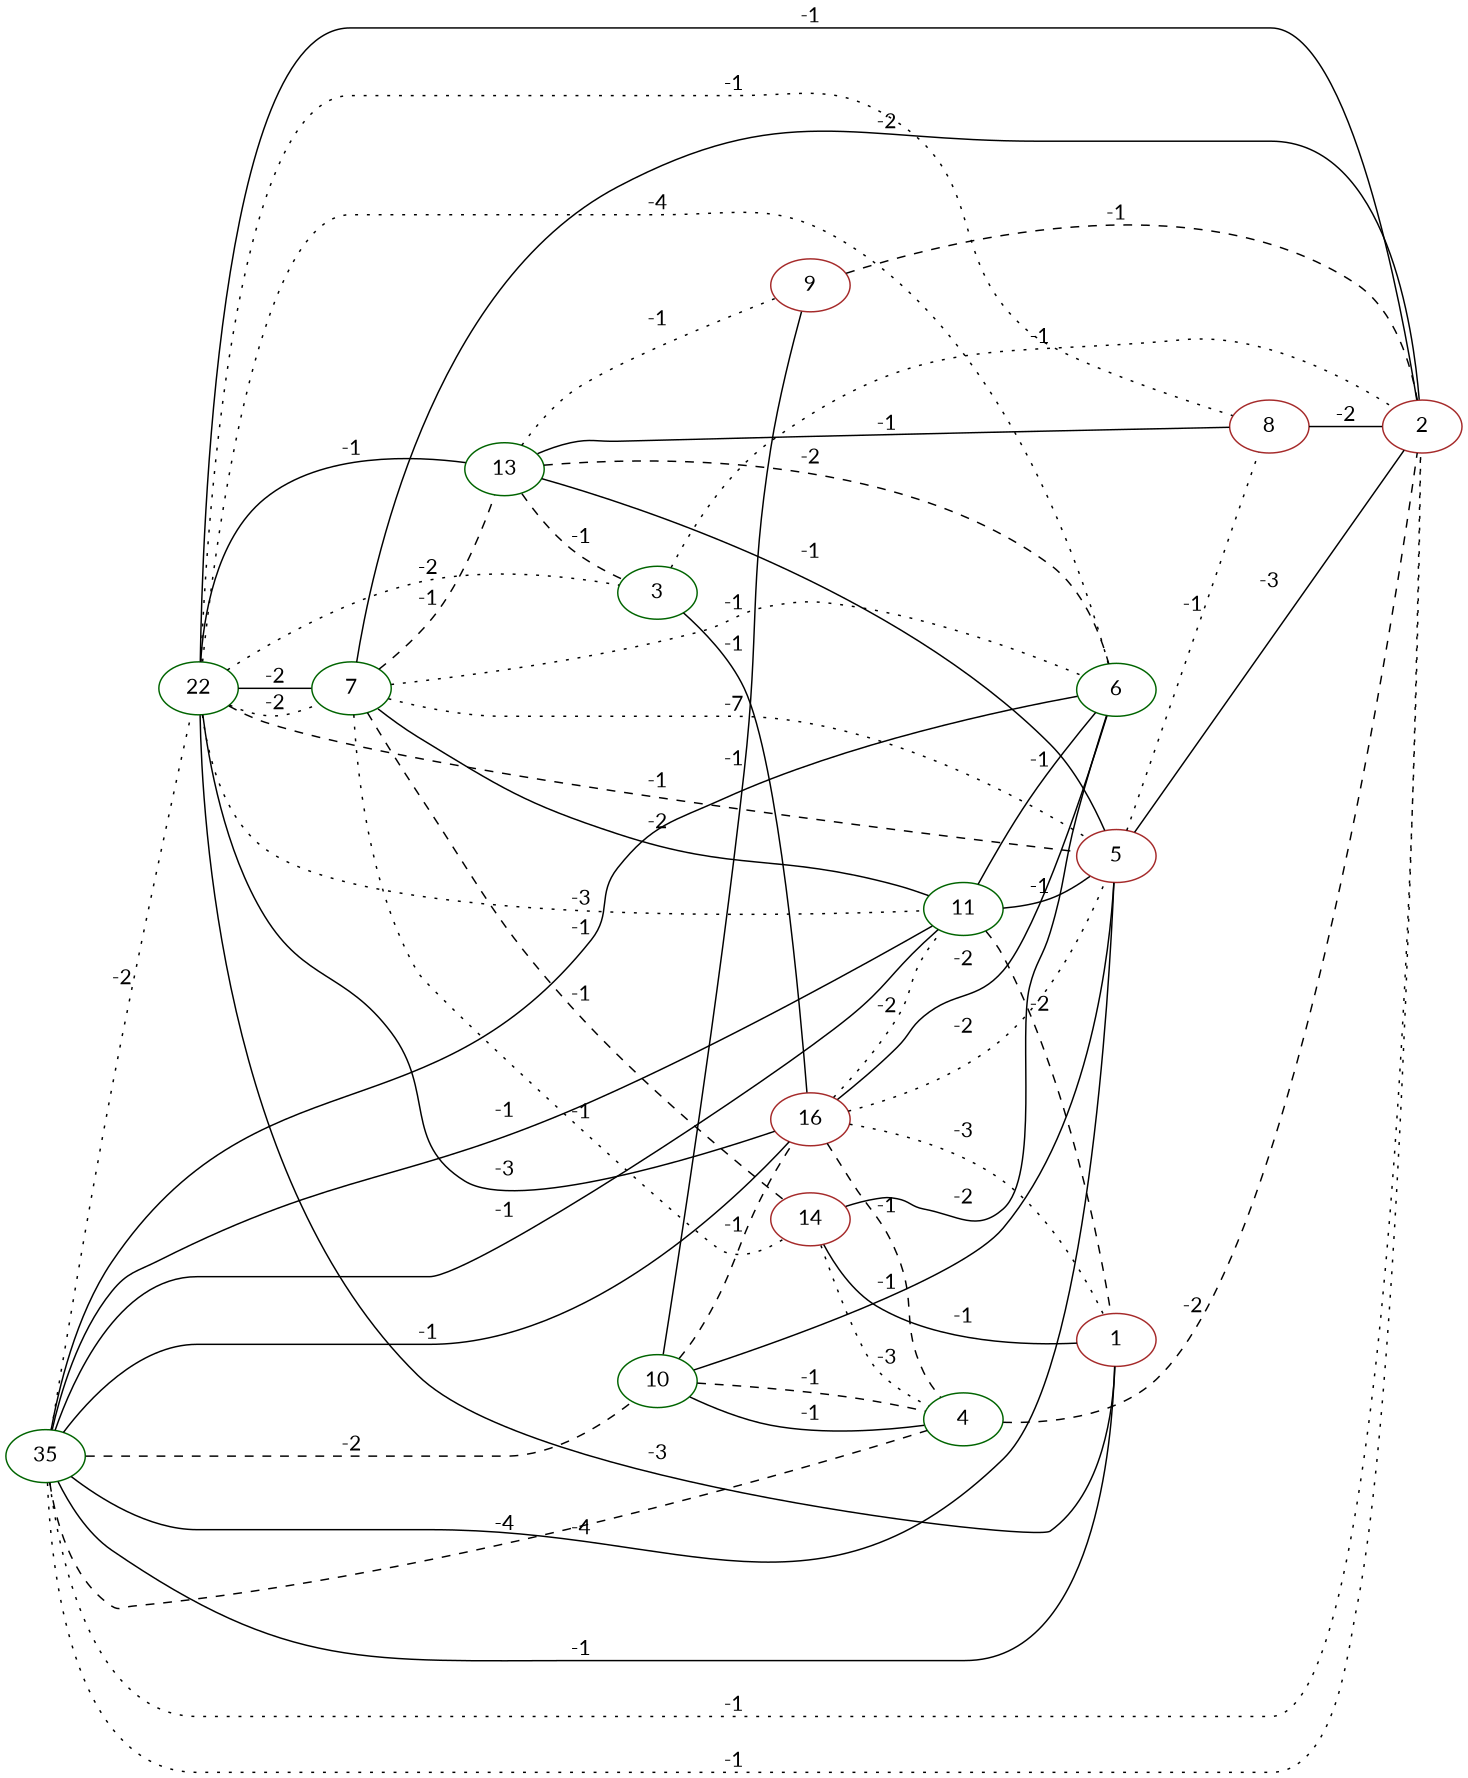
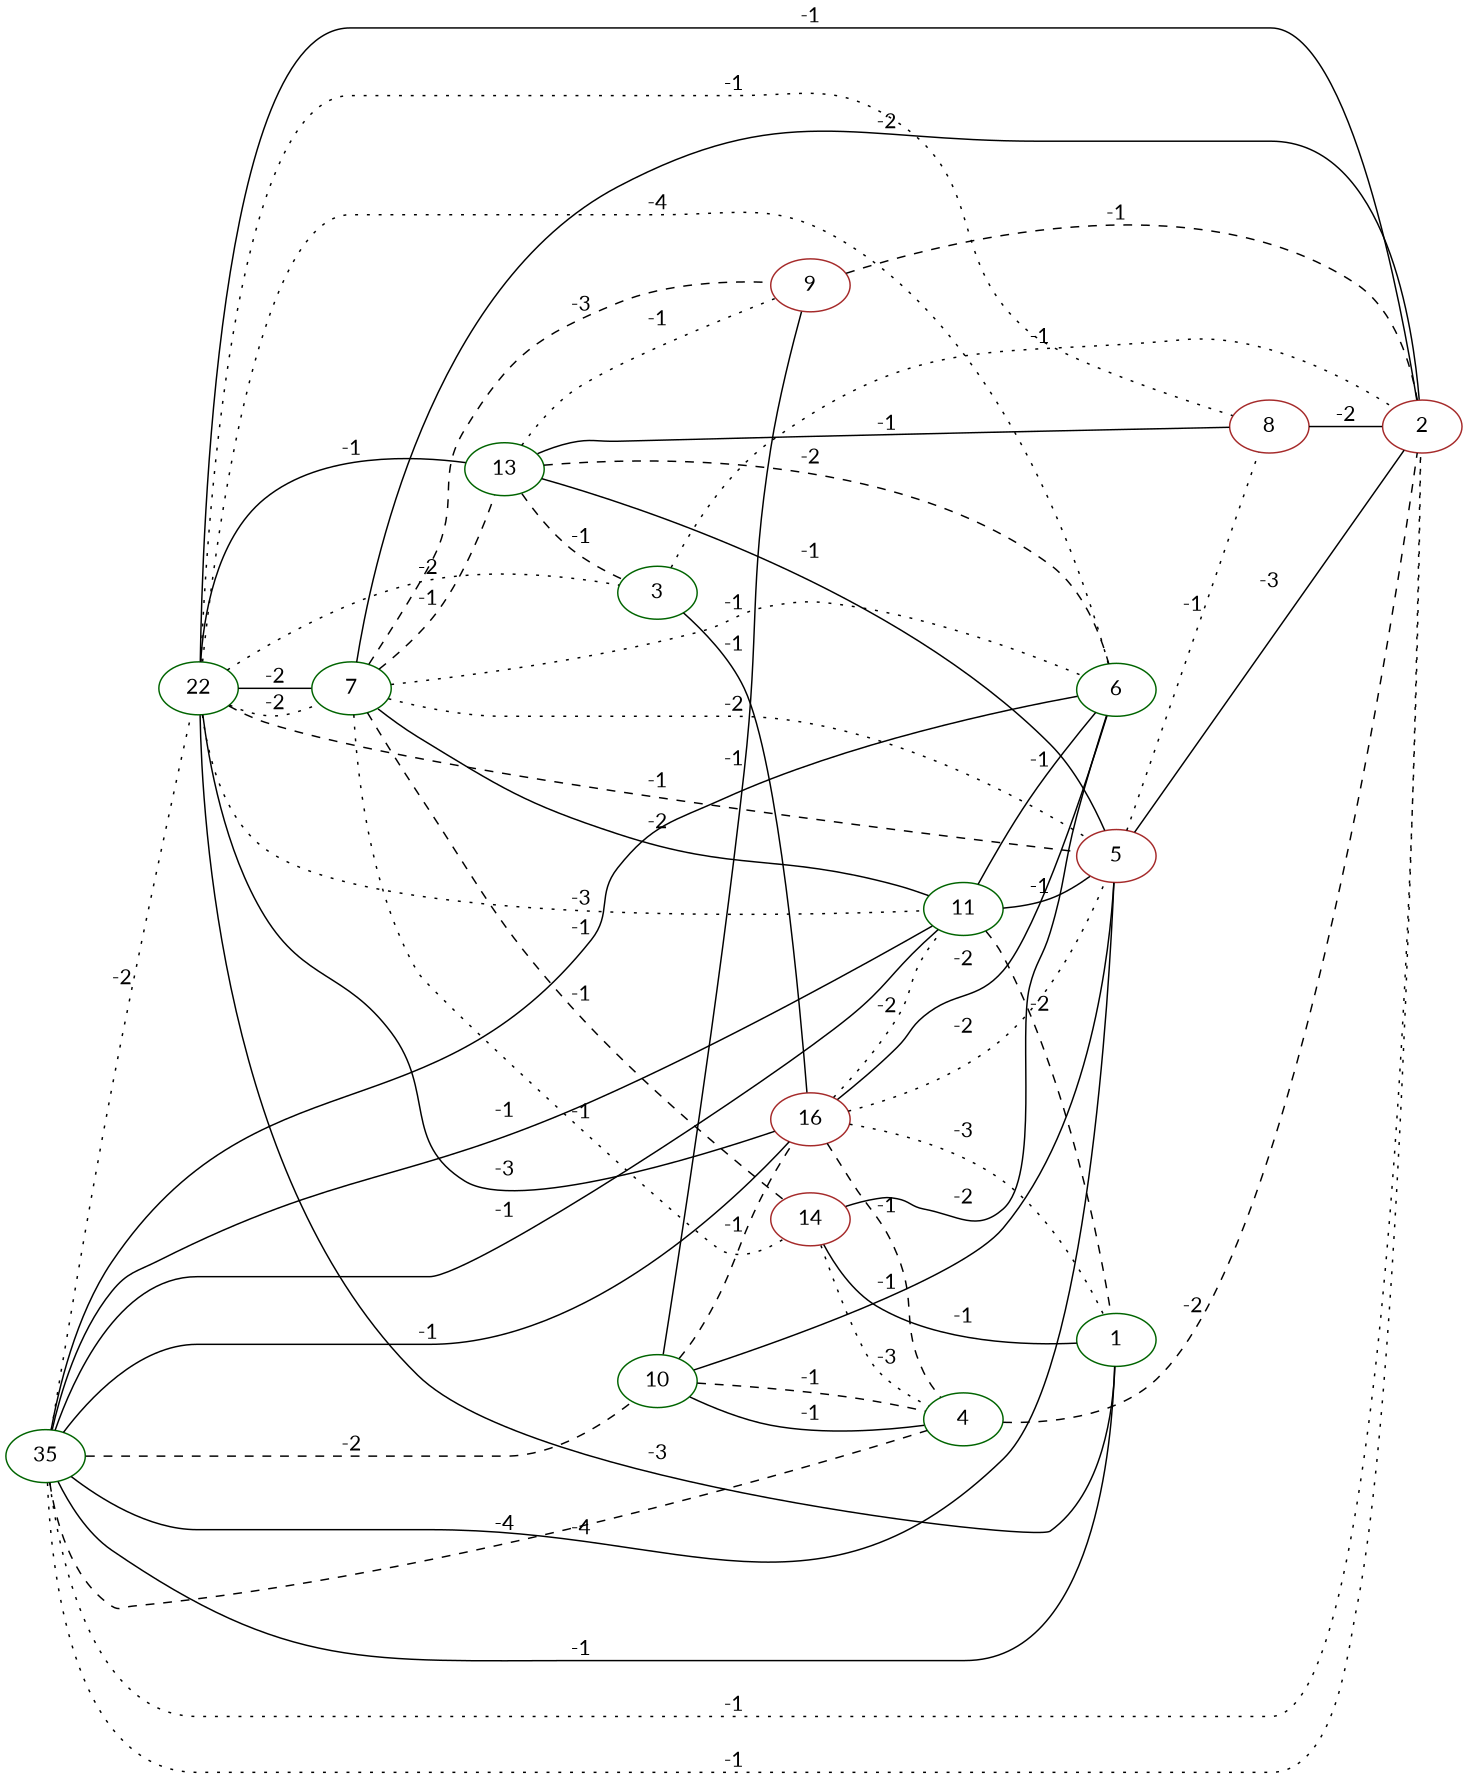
none -> (493, 388)
(734, 705) -> (734, 705)
(1116, 1340) -> (1116, 1340)
